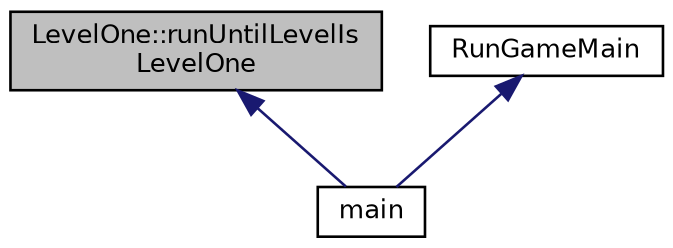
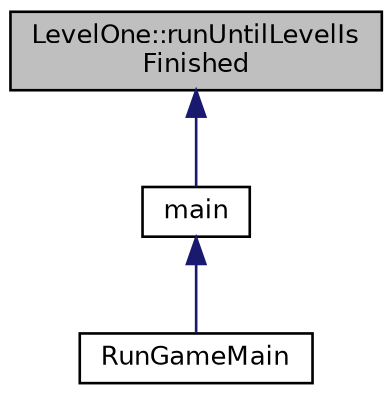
(196, 51) -> (196, 51)
(449, 140) -> (196, 299)
